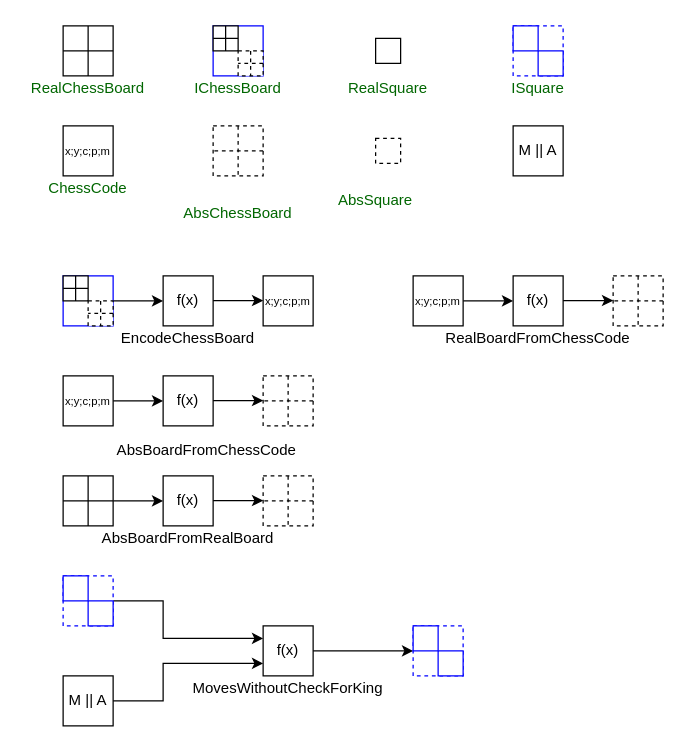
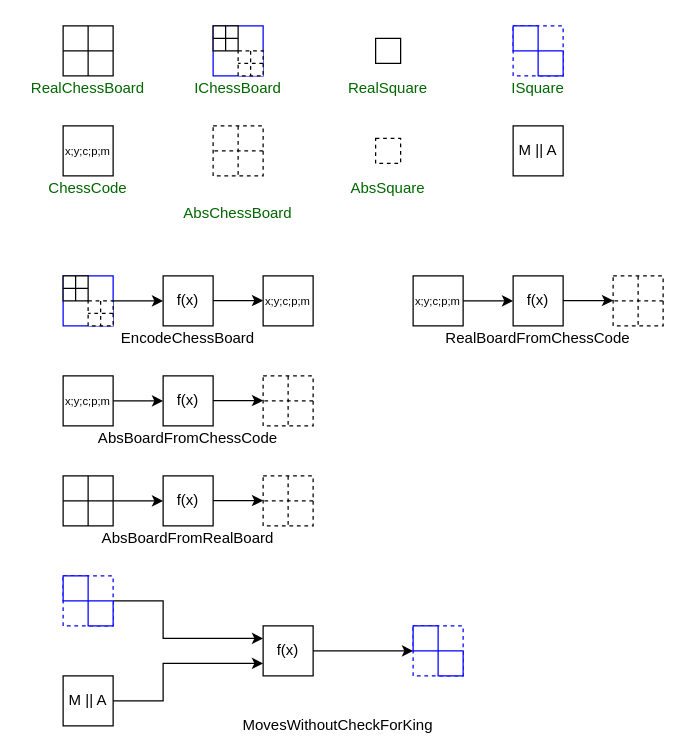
(376, 201) -> (388, 188)
(207, 451) -> (188, 438)
(288, 688) -> (338, 726)
